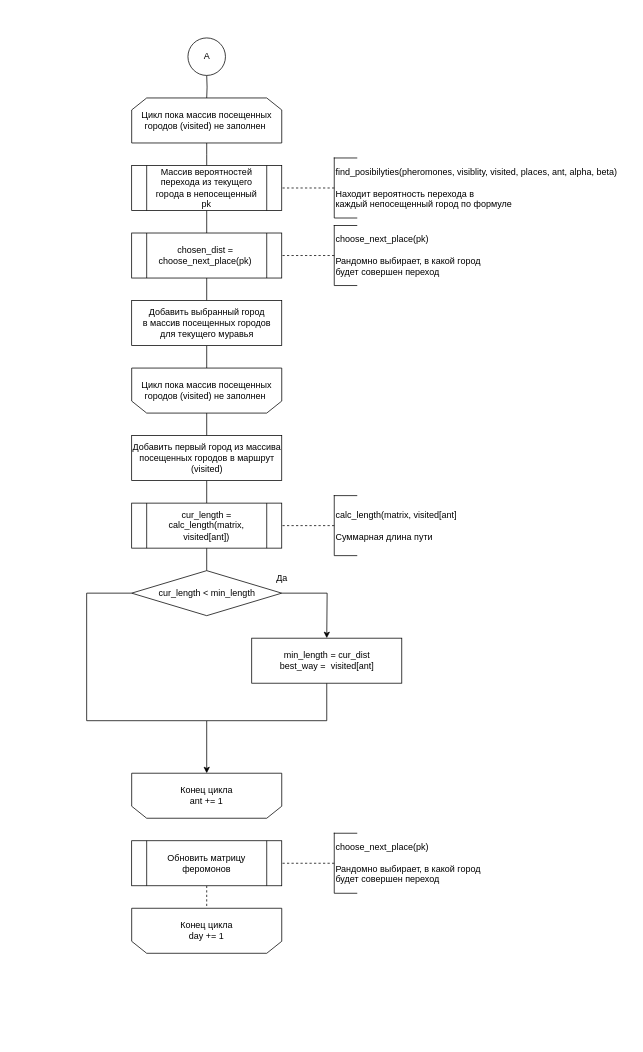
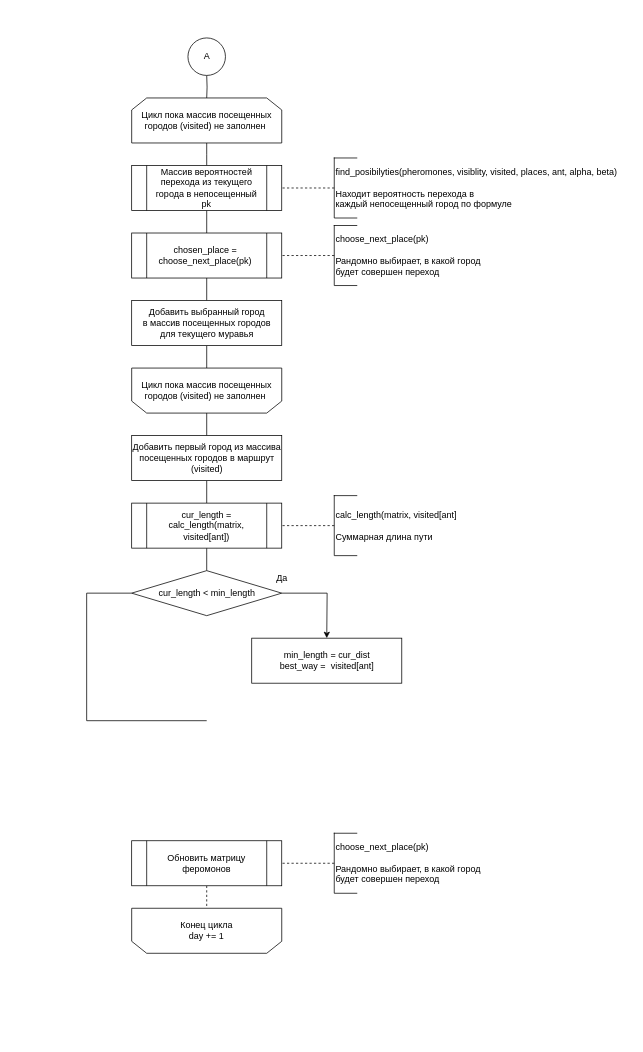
(207, 255) -> (207, 255)
(262, 720) -> none
(207, 795) -> none
